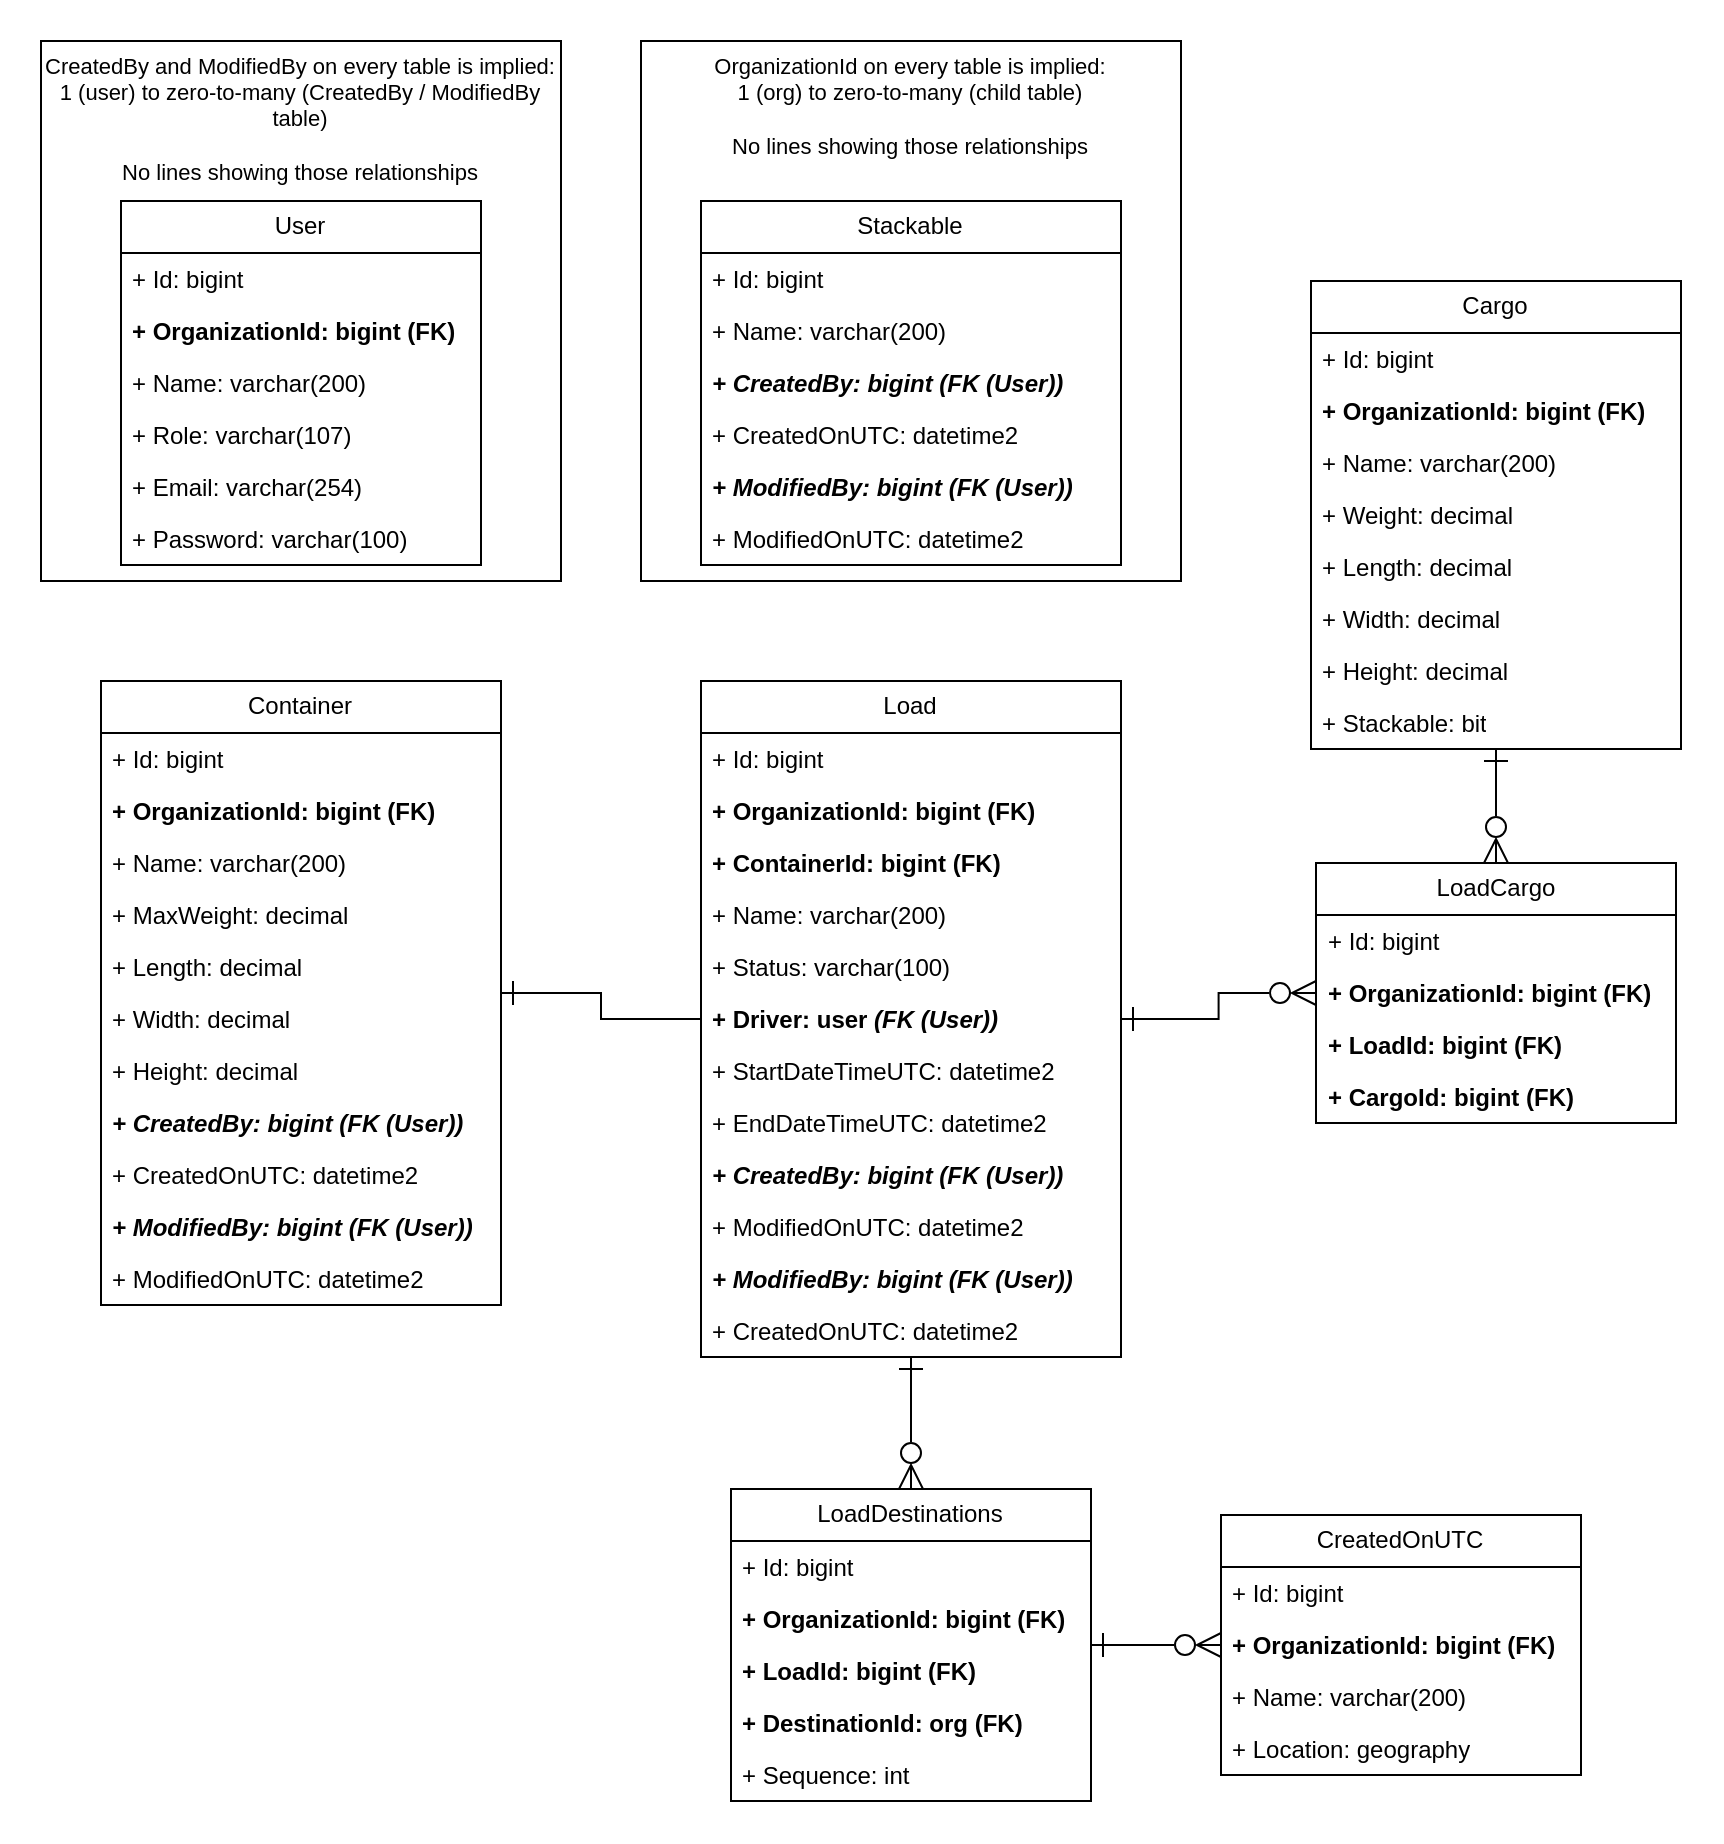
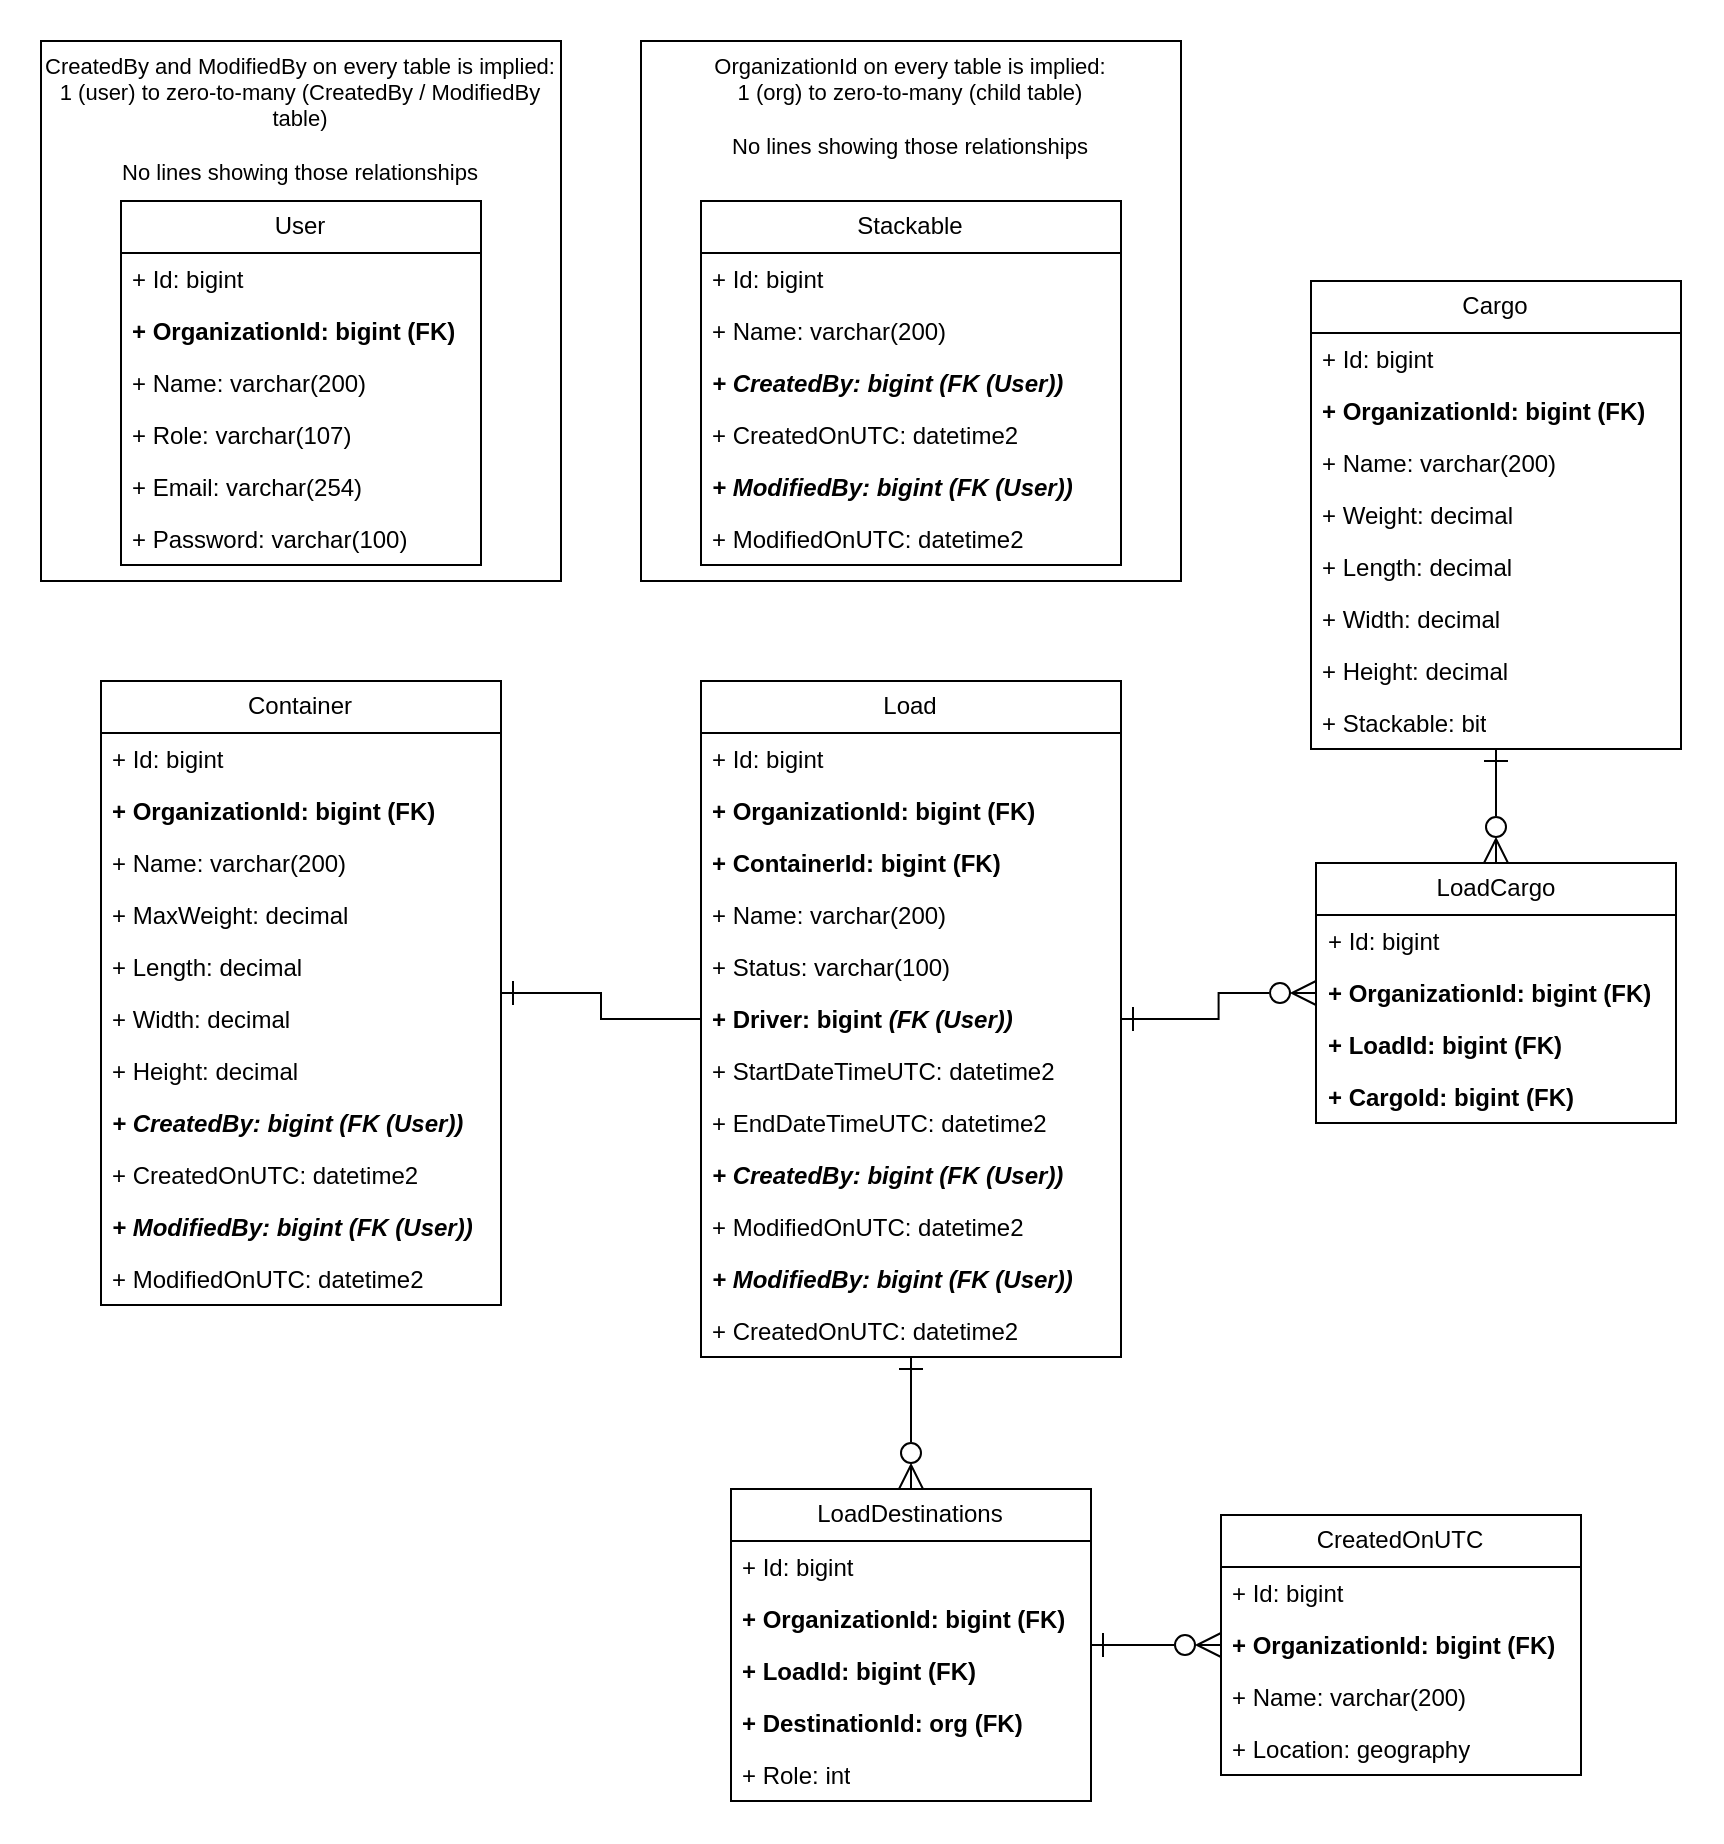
(872, 1021) -> (879, 1021)
(831, 1777) -> (801, 1777)
